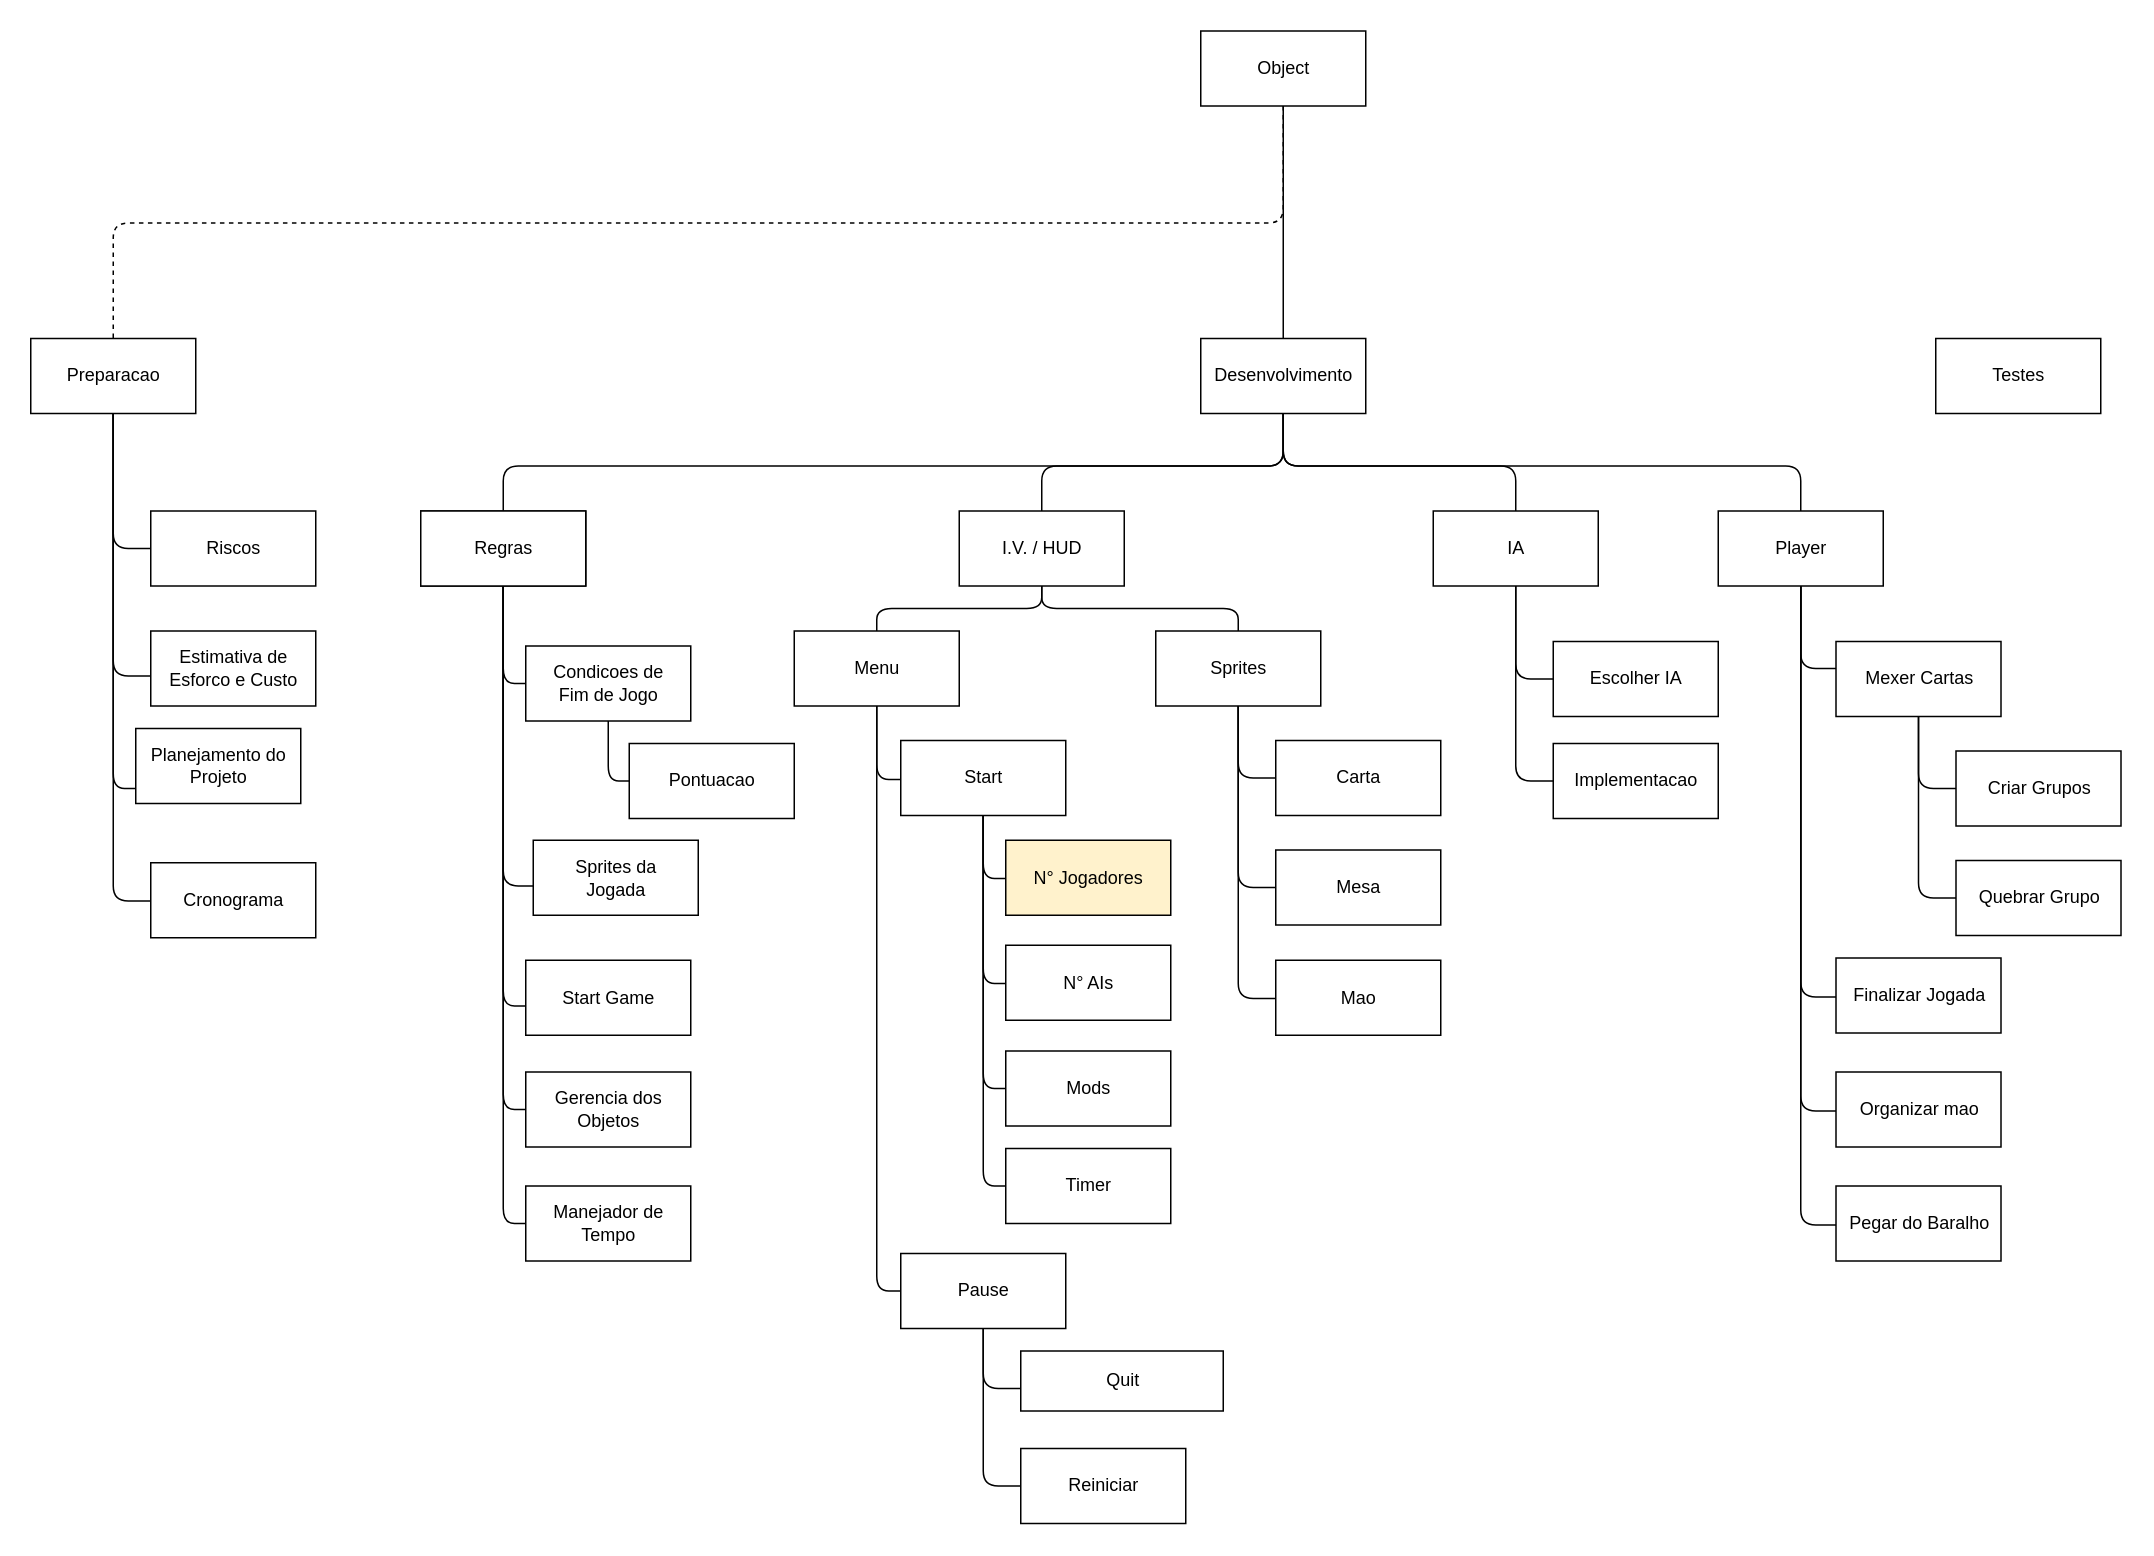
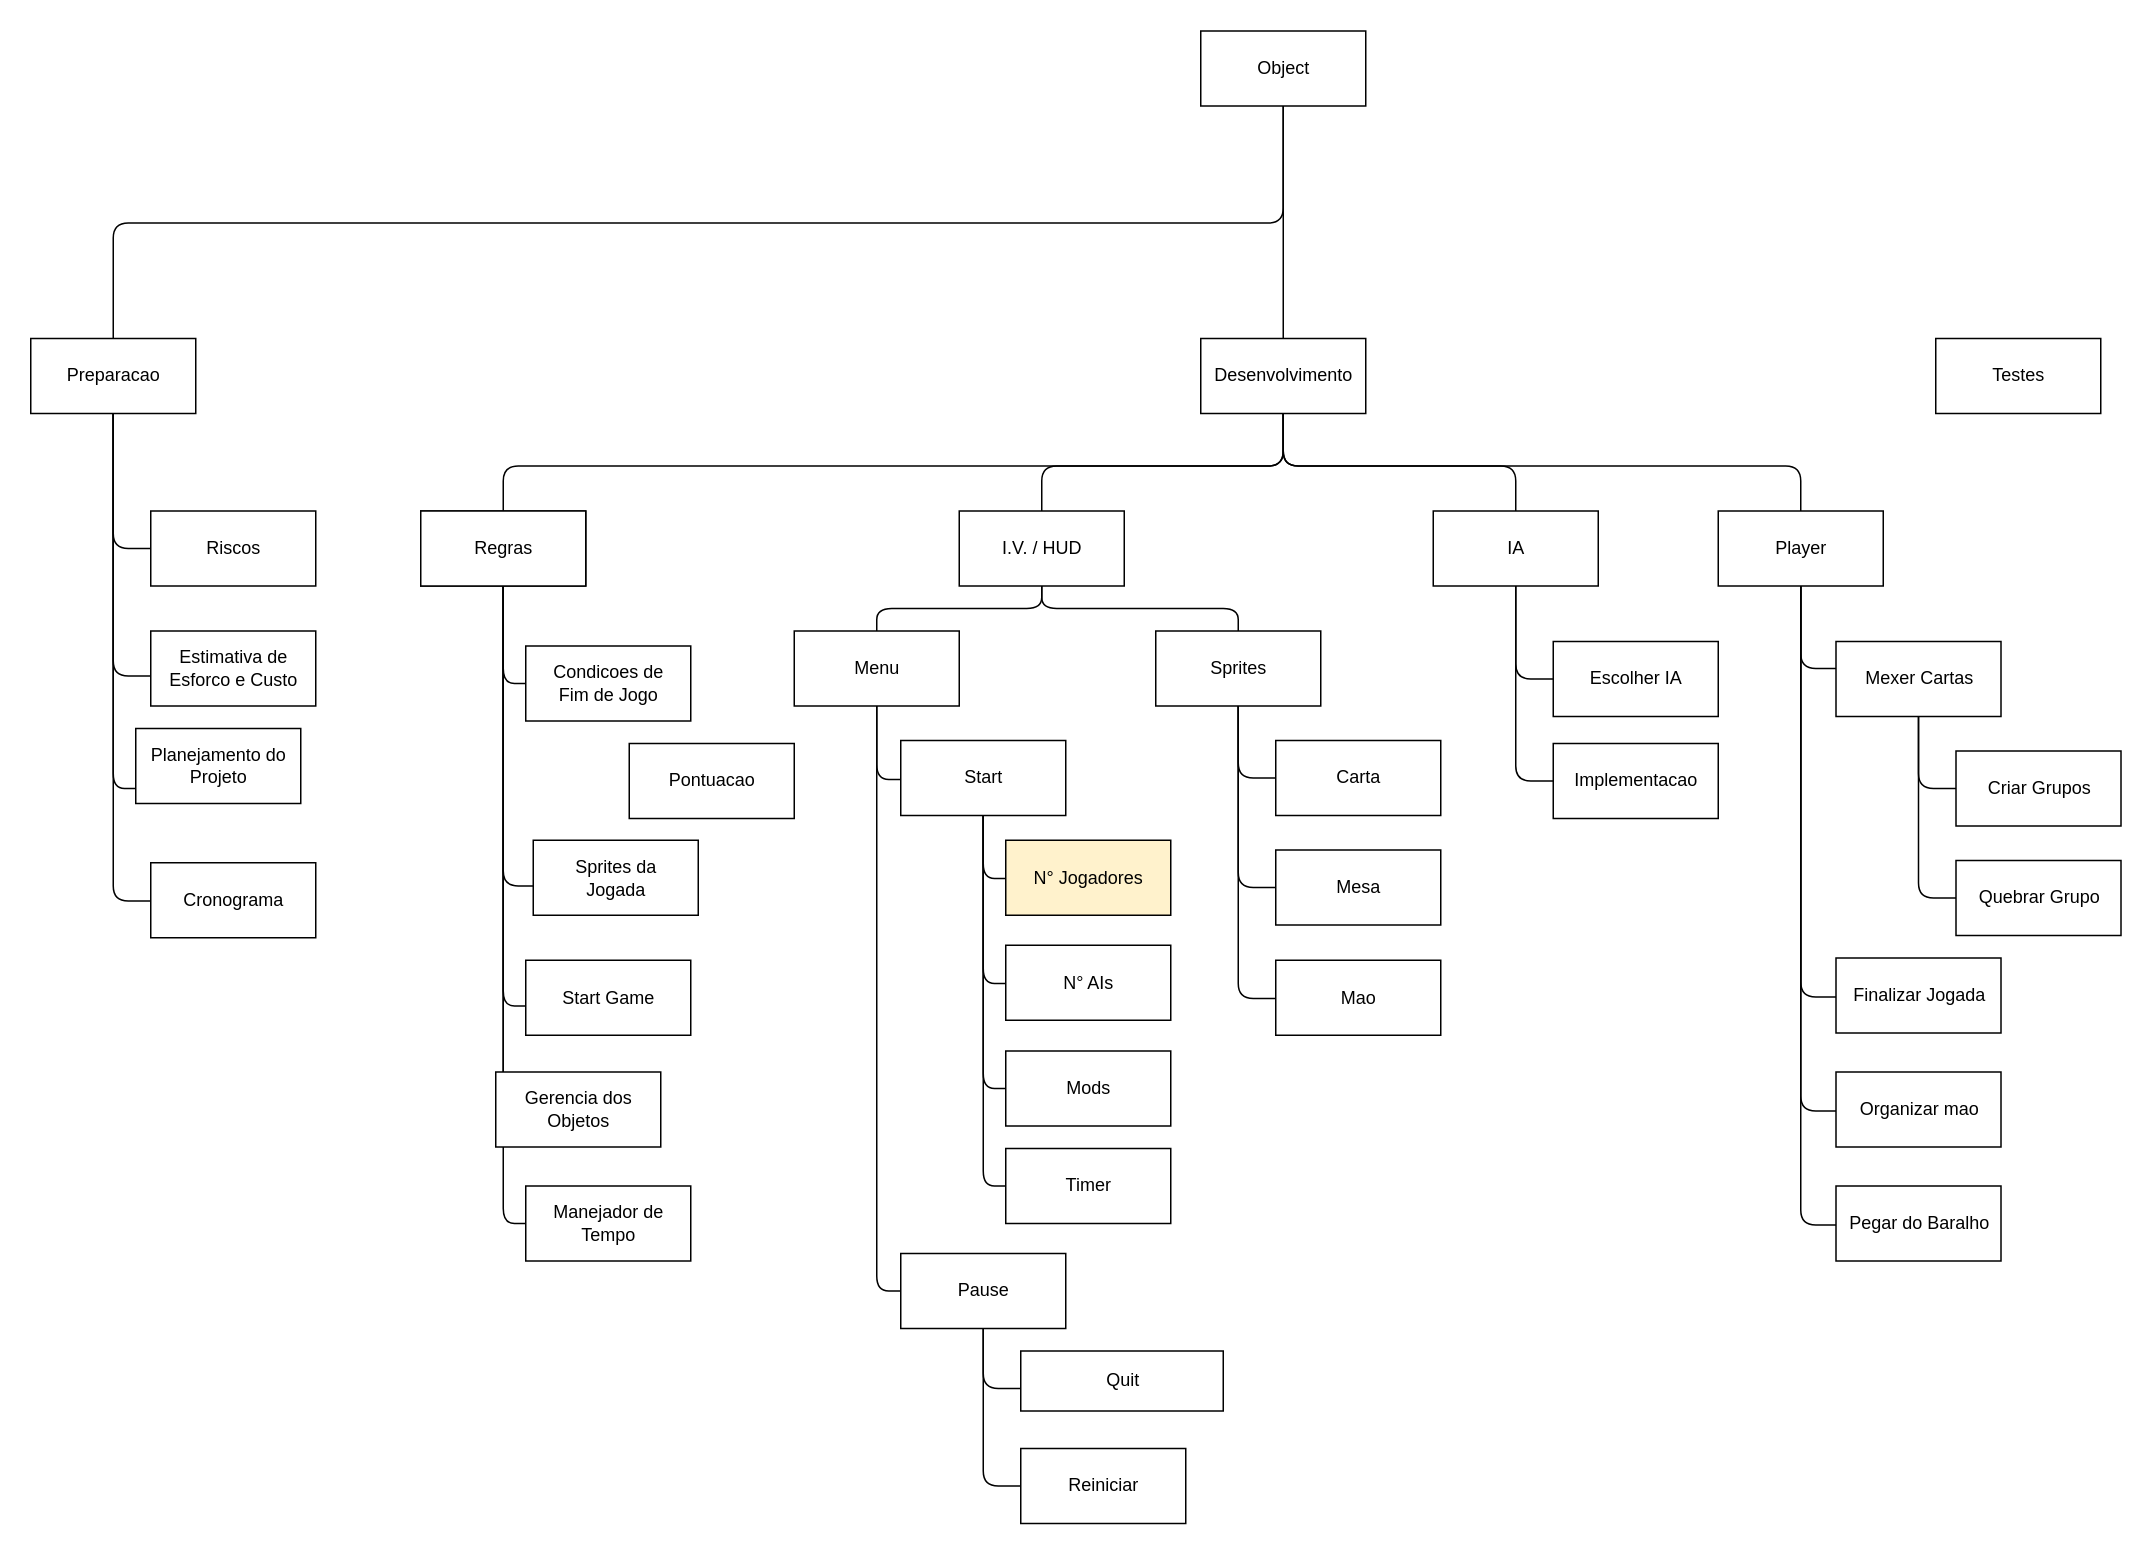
(647, 223) -> (647, 223)
(608, 756) -> none
(608, 1109) -> (578, 1109)
